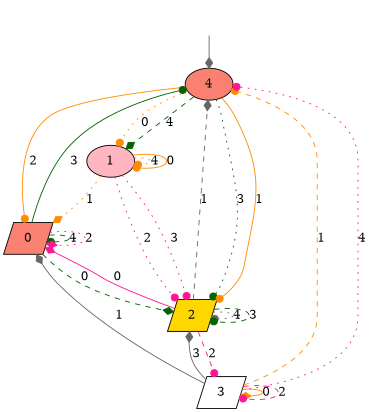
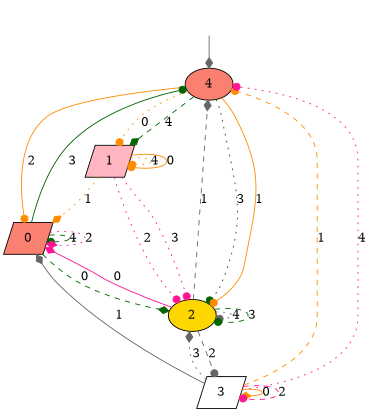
(111, 161) -> (110, 161)
(192, 315) -> (192, 315)
(206, 351) -> (206, 350)
(193, 363) -> (193, 363)
